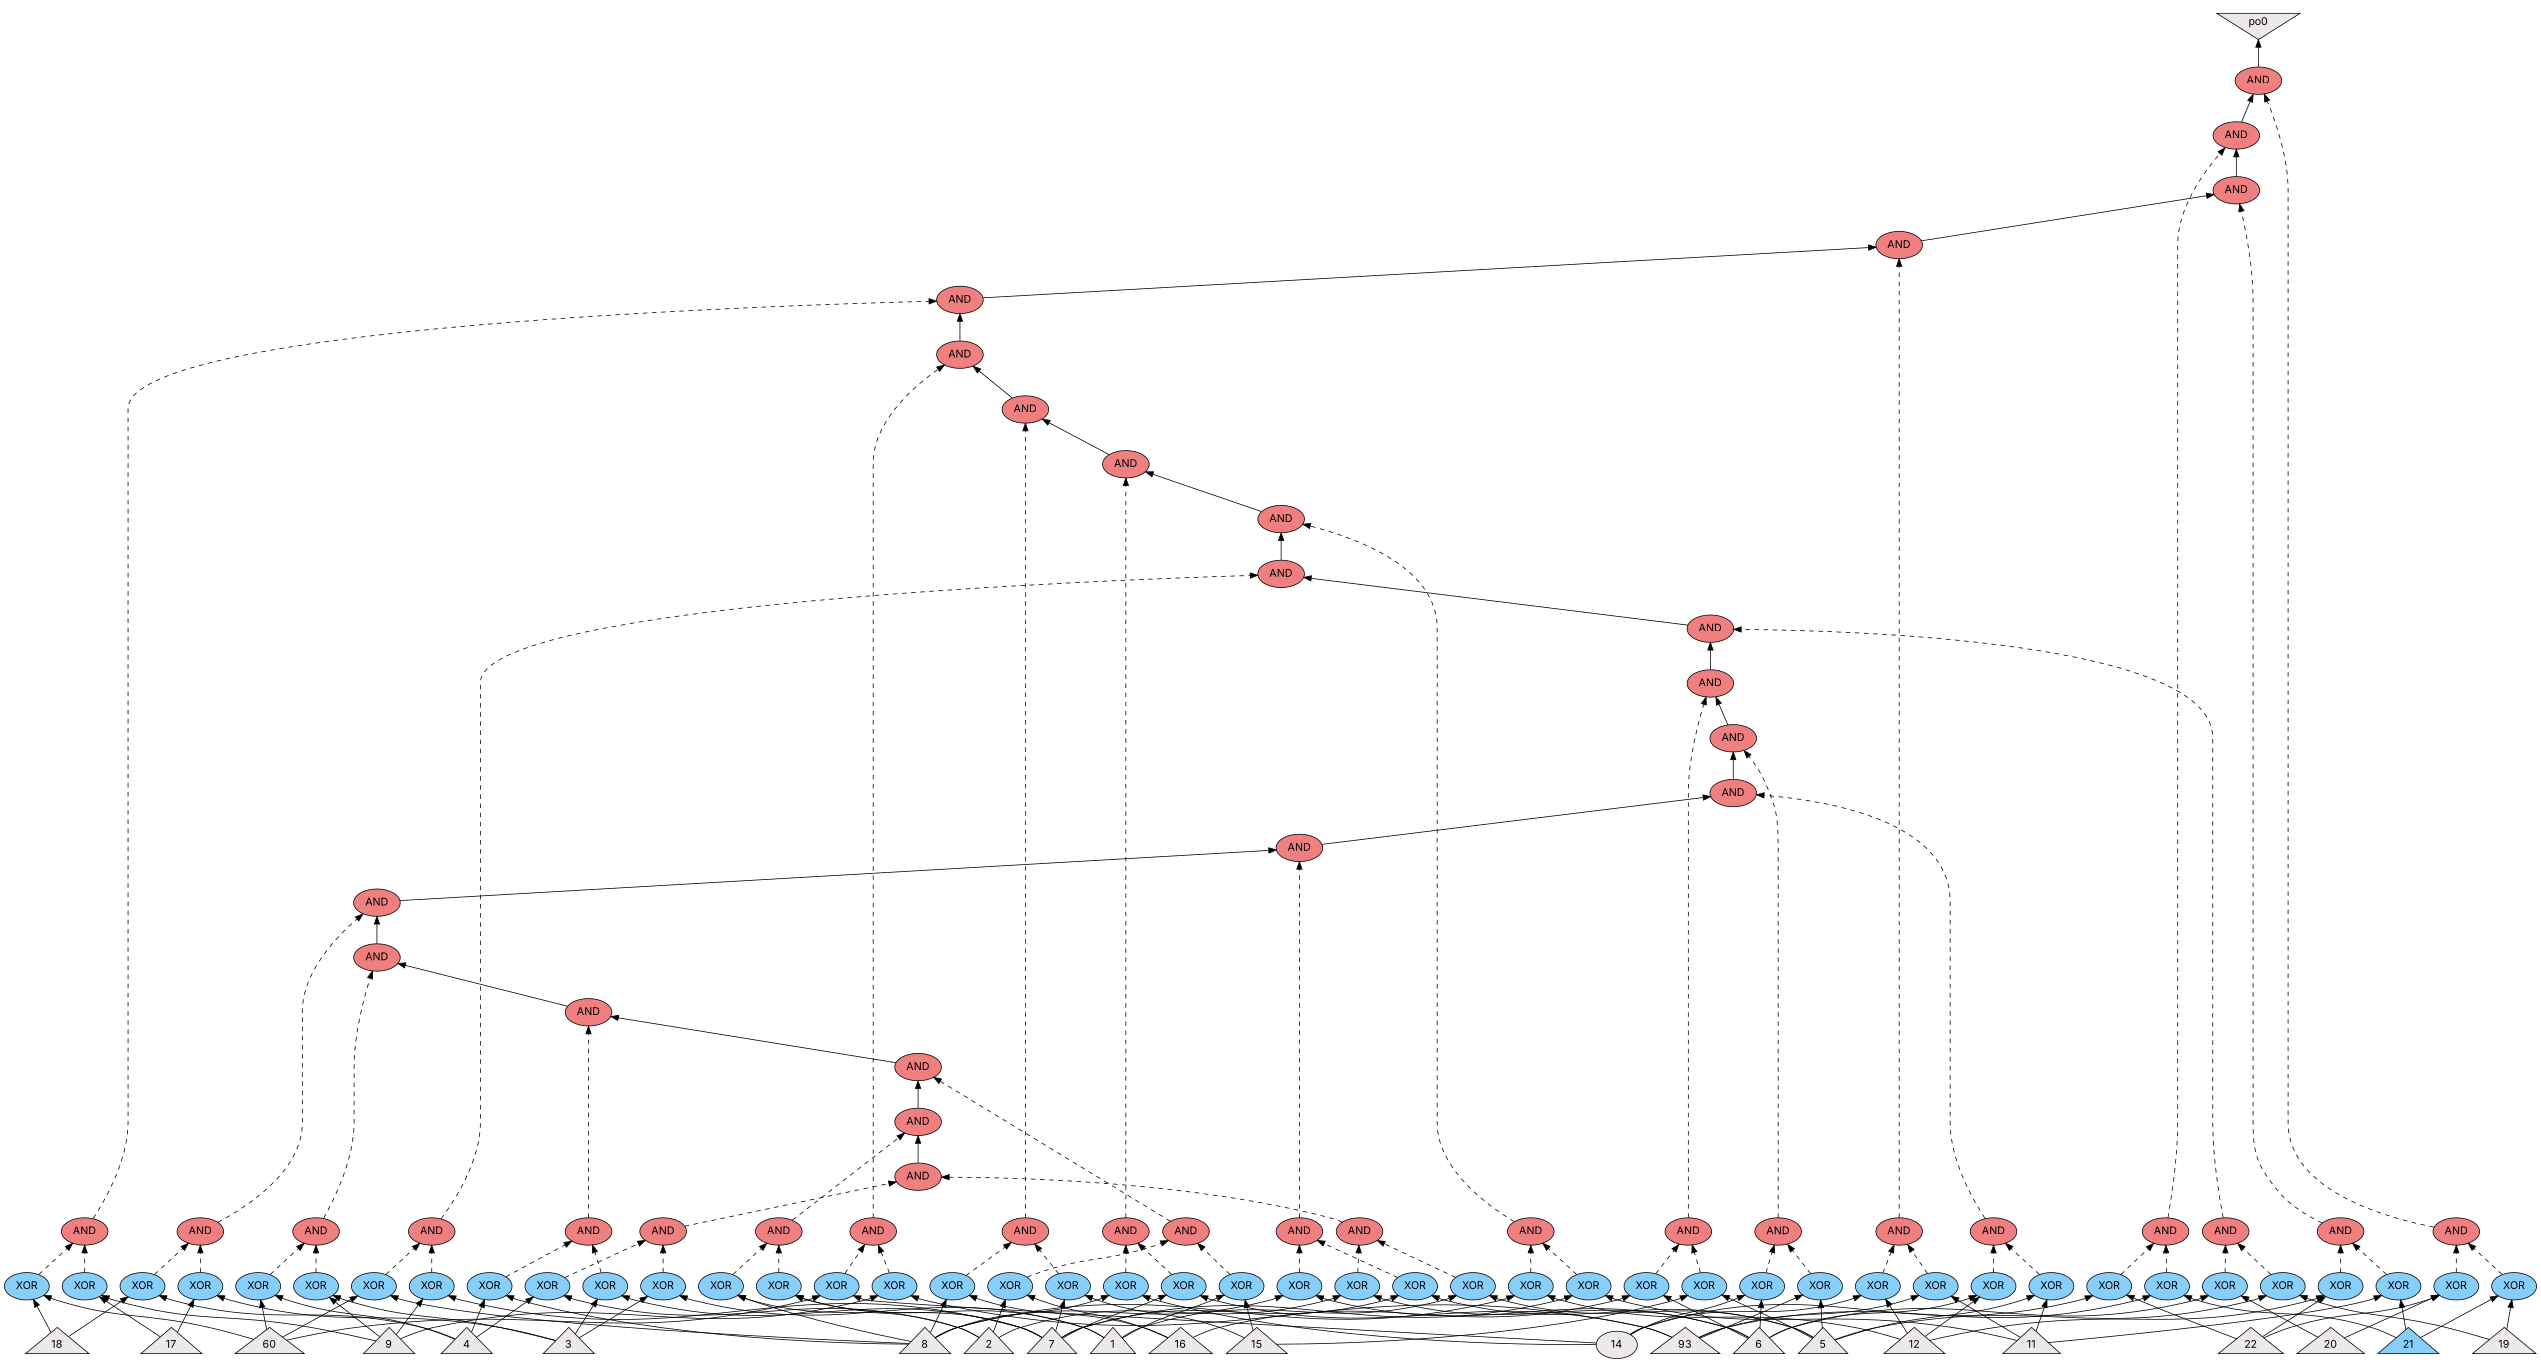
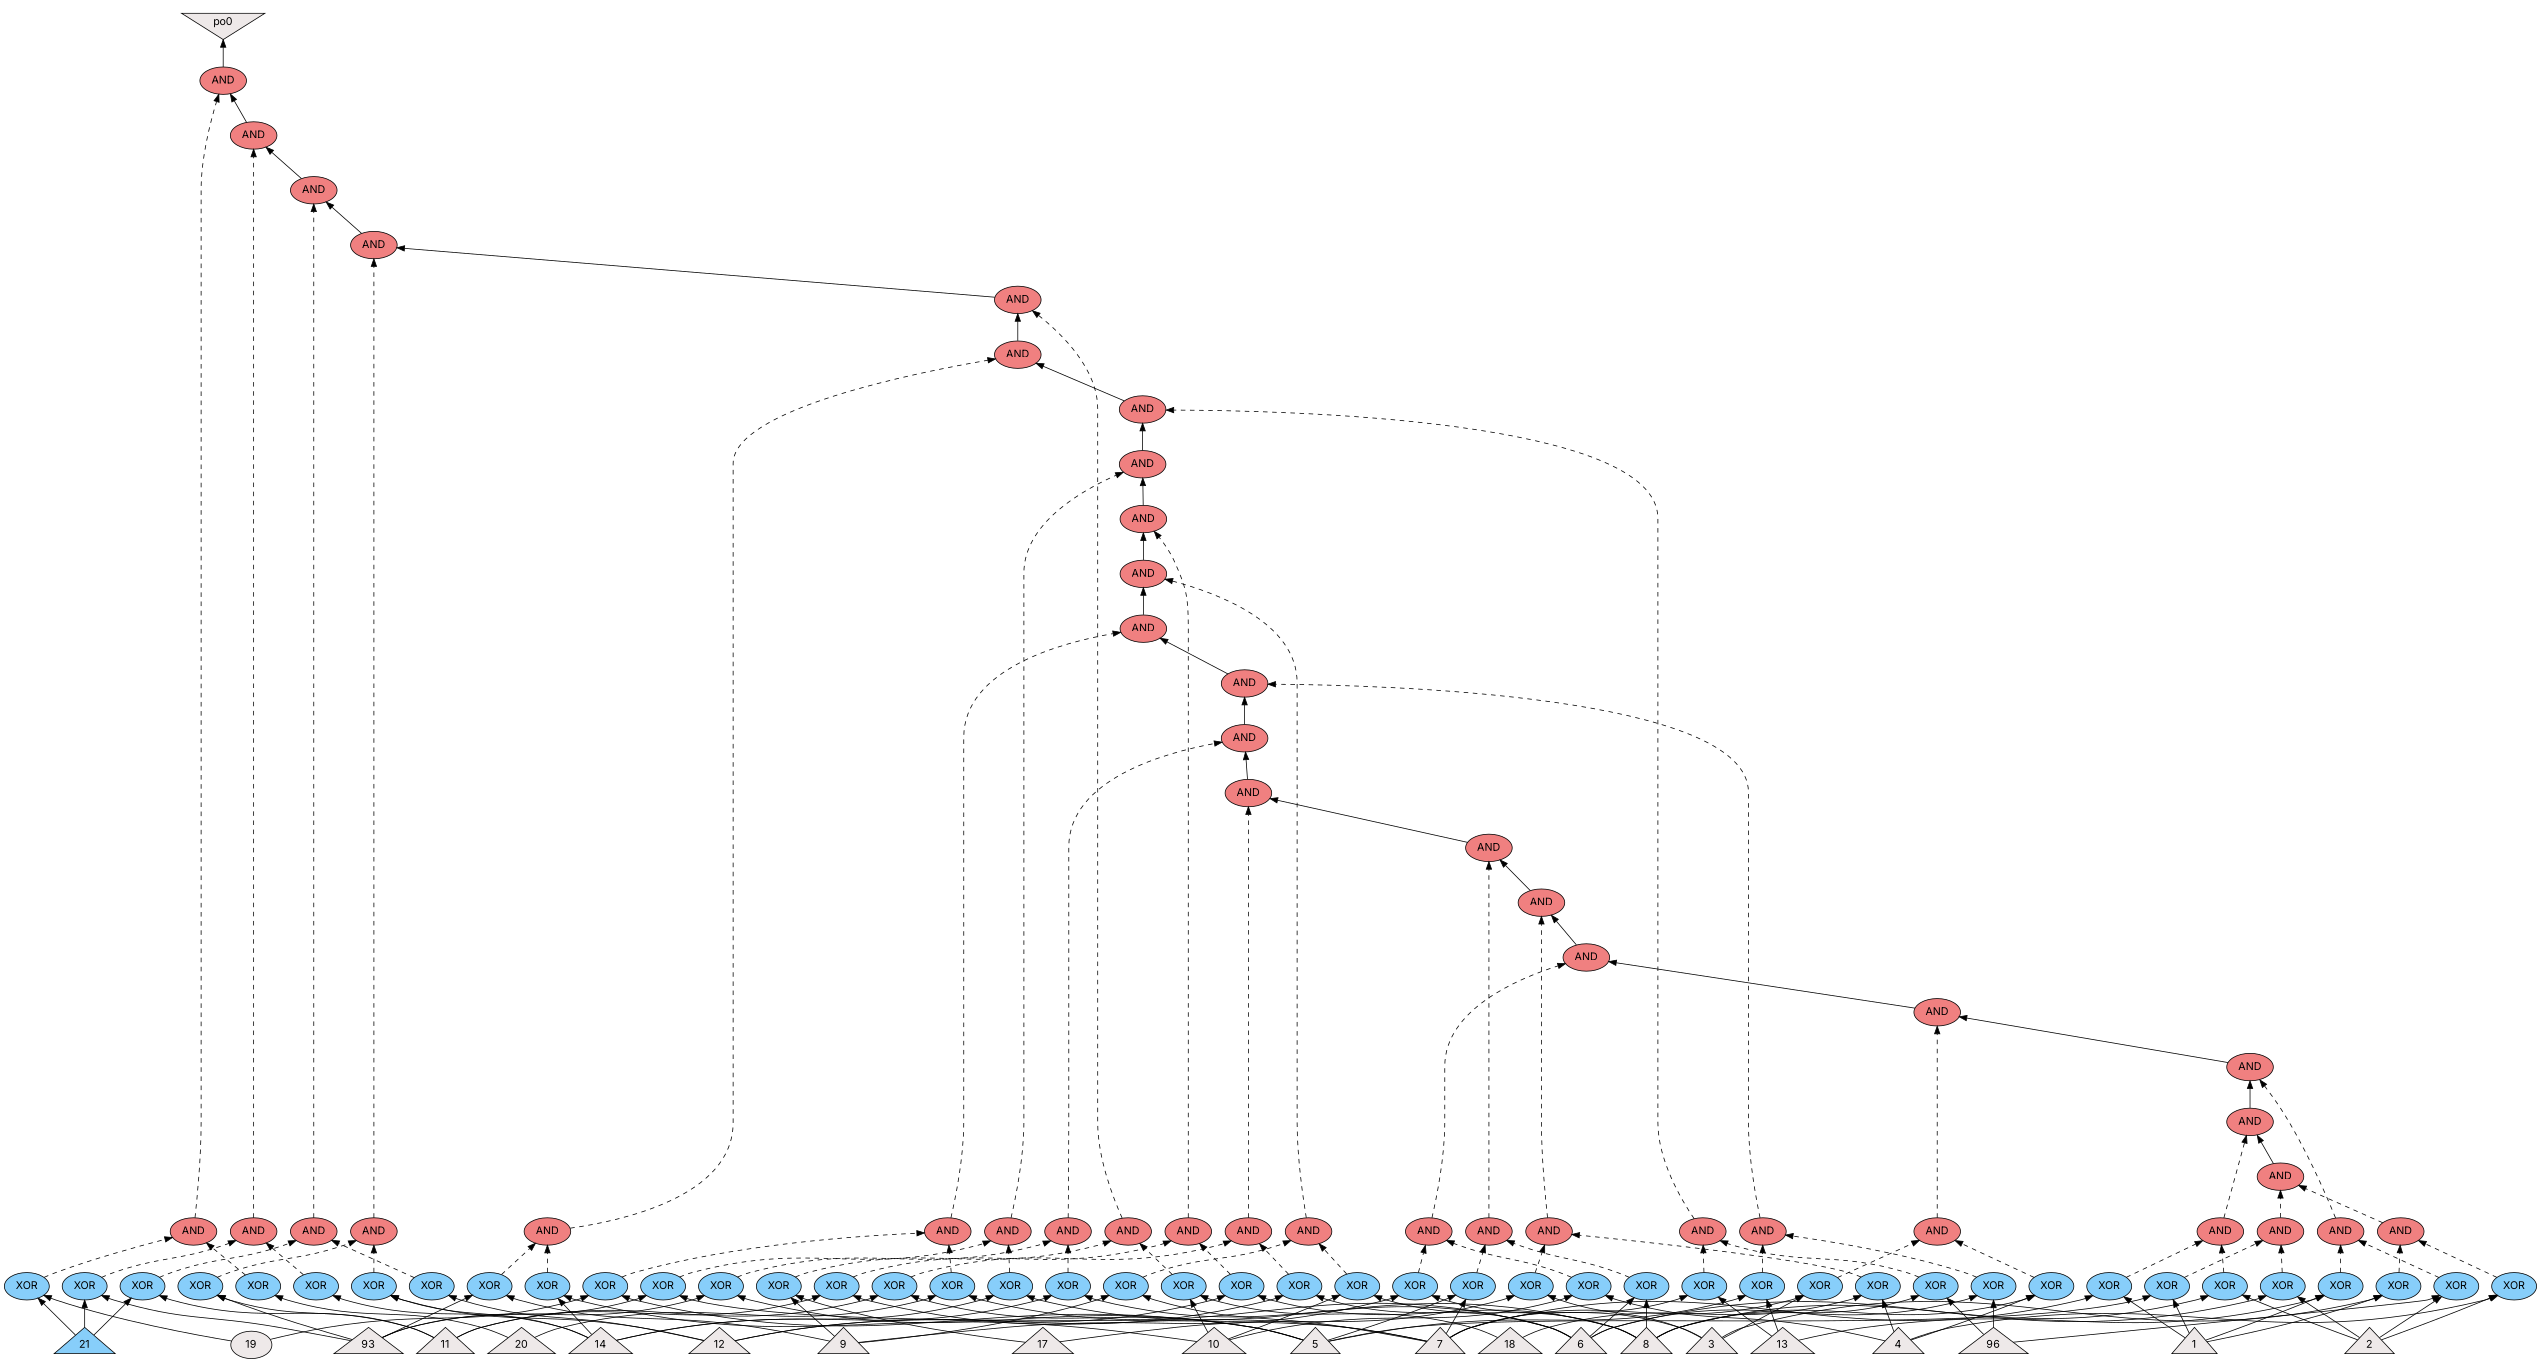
(270, 1345) -> (1214, 1345)
(1181, 1345) -> (1994, 1345)
(1257, 1345) -> (1783, 1345)
(1617, 1345) -> (601, 1345)
(2251, 1345) -> none
(2504, 1345) -> (251, 1345)
